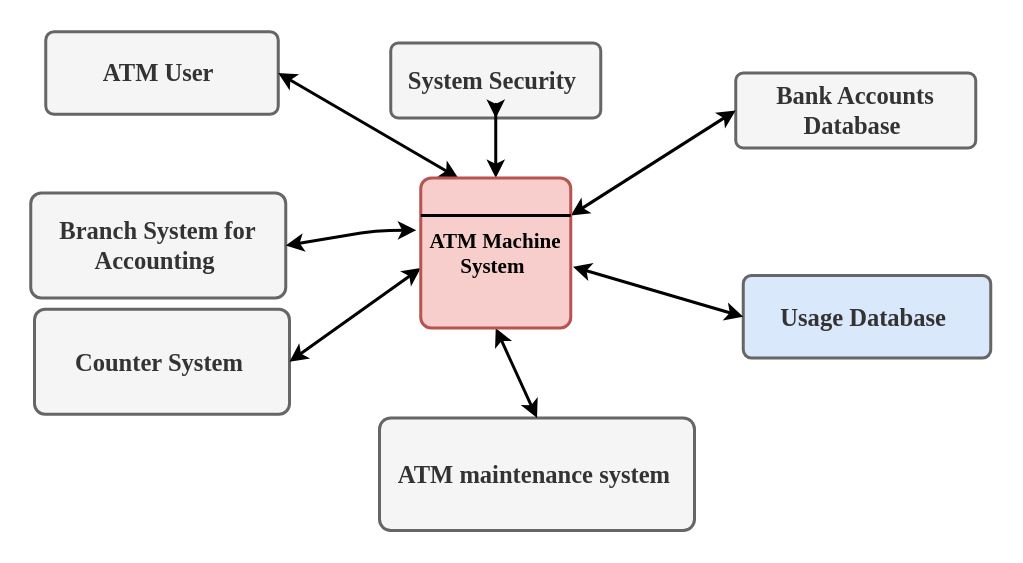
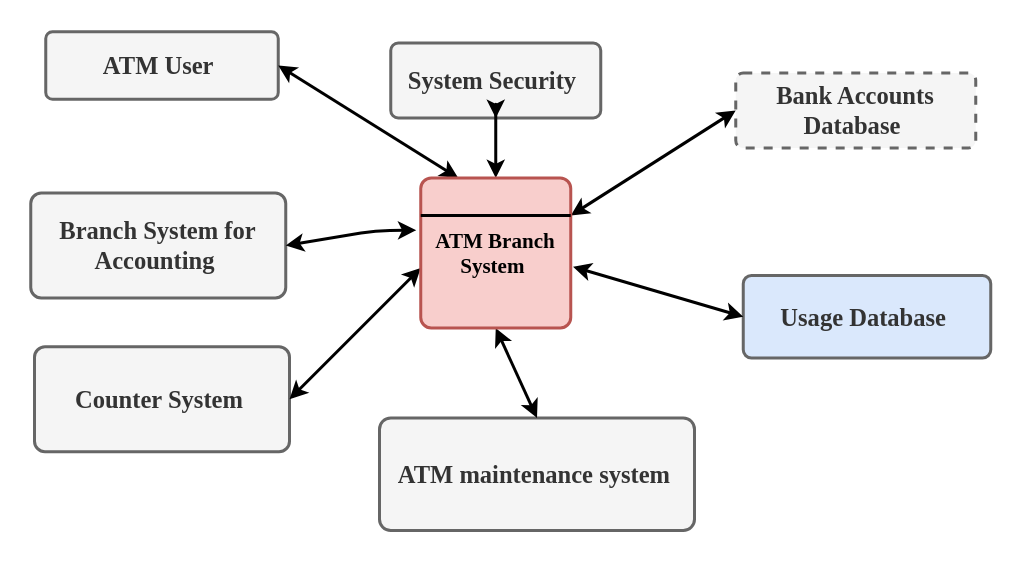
(162, 73) -> (162, 65)
(856, 110) -> (856, 110)
(496, 253) -> (496, 253)
(162, 362) -> (162, 399)
